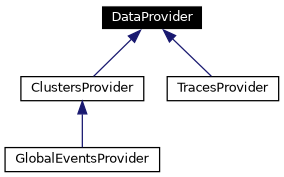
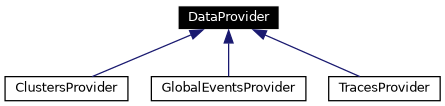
(82, 131) -> (229, 60)
